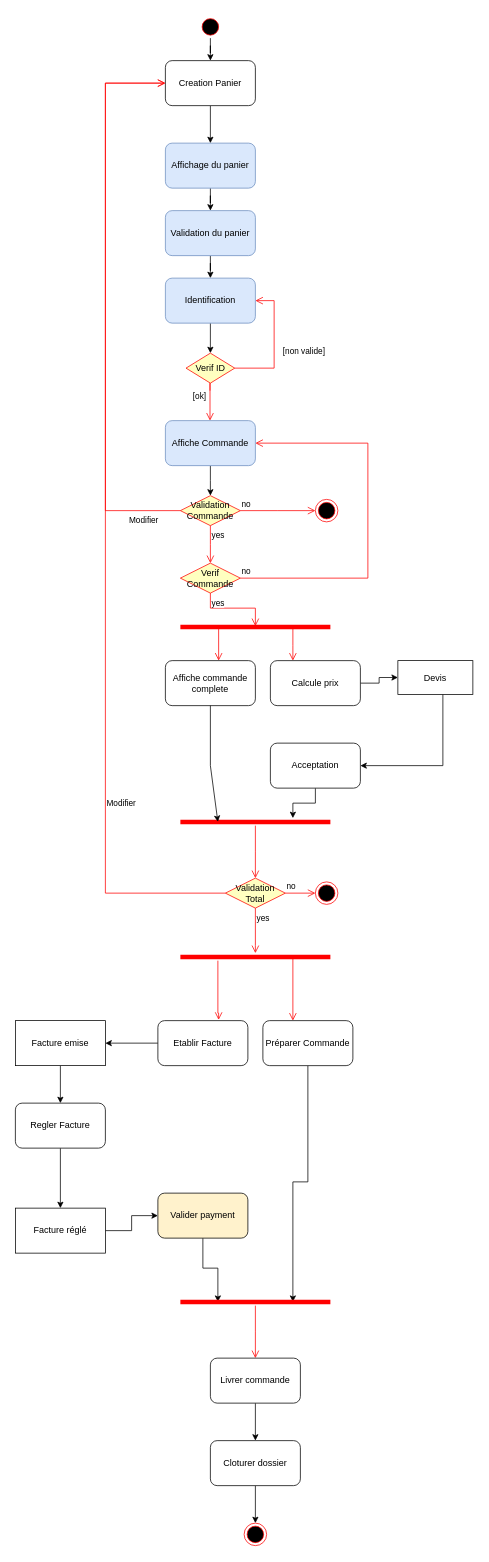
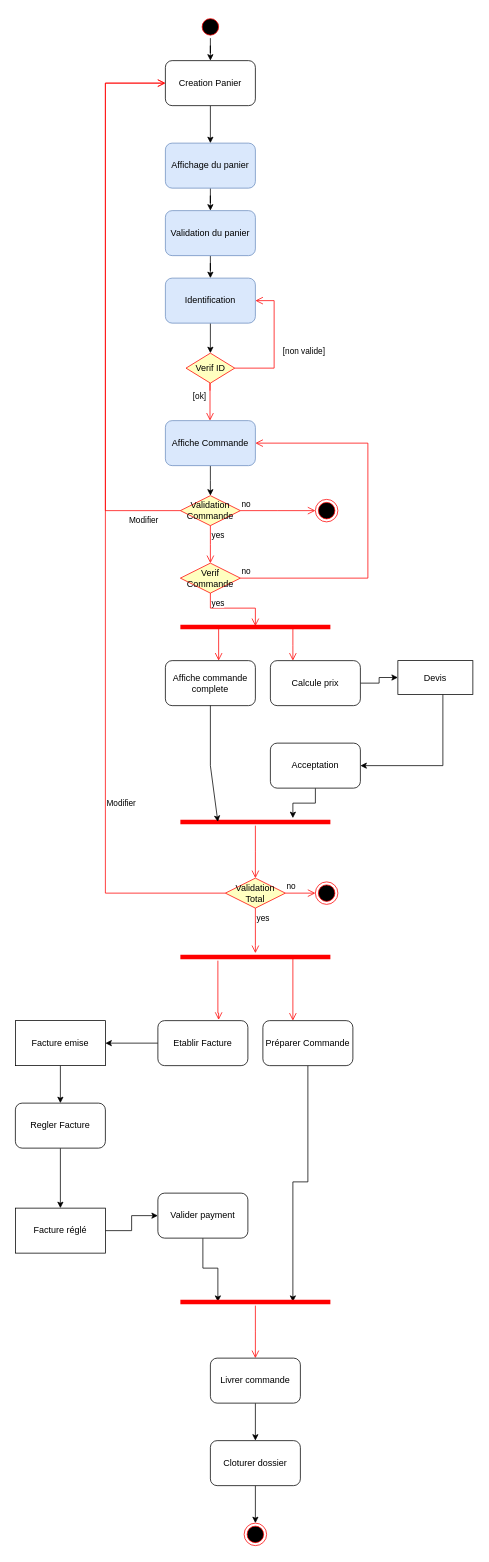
(203, 1215) -> (203, 1215)
